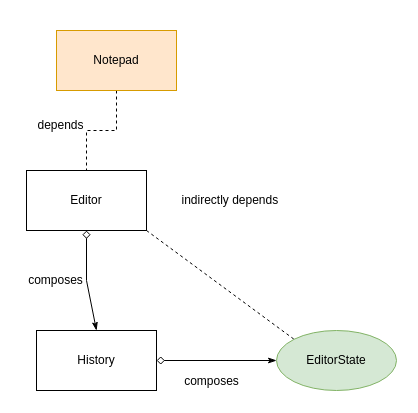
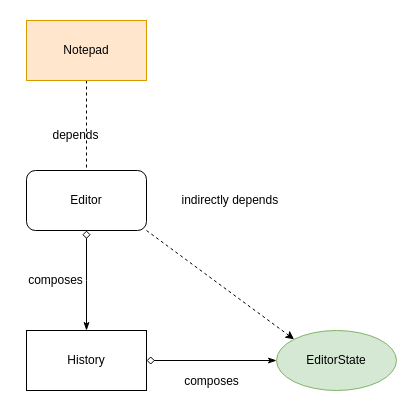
(117, 61) -> (87, 51)
(61, 126) -> (76, 136)
(87, 201) -> (87, 201)
(290, 336) -> (287, 334)
(97, 361) -> (87, 361)
